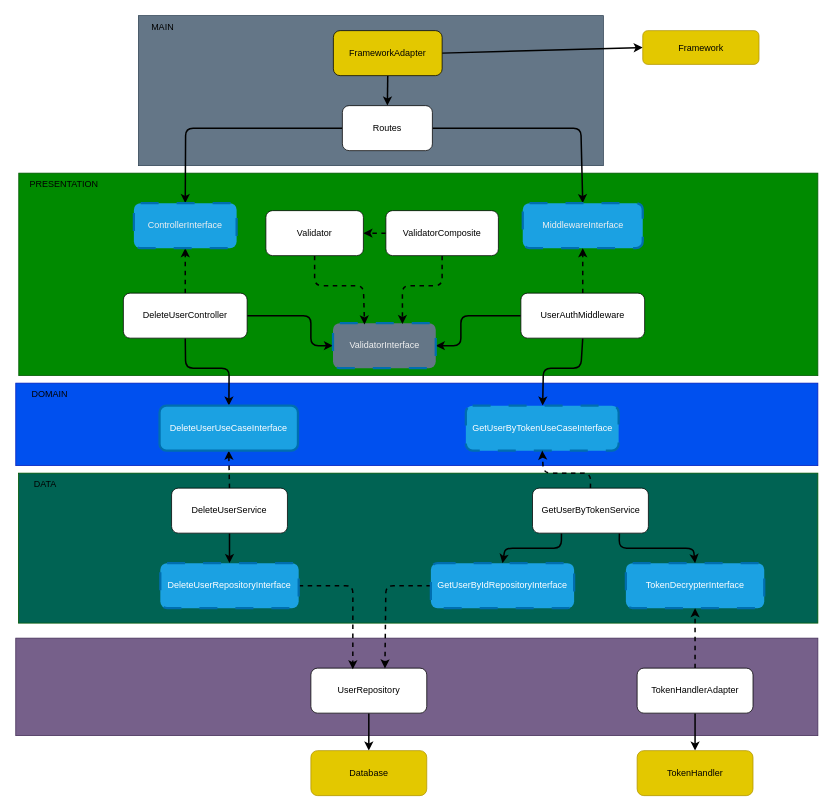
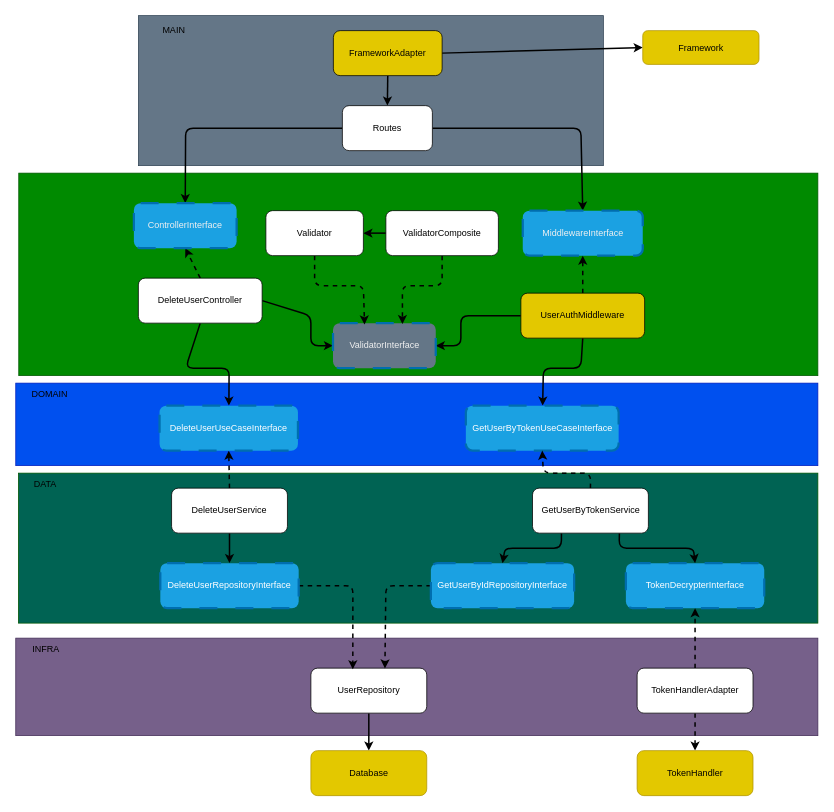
(163, 27) -> (174, 30)
(64, 184) -> none
(583, 225) -> (583, 233)
(376, 233) -> (376, 233)
(185, 315) -> (200, 300)
(583, 315) -> (583, 315)
(229, 428) -> (229, 428)
none -> (46, 649)
(695, 728) -> (695, 728)
